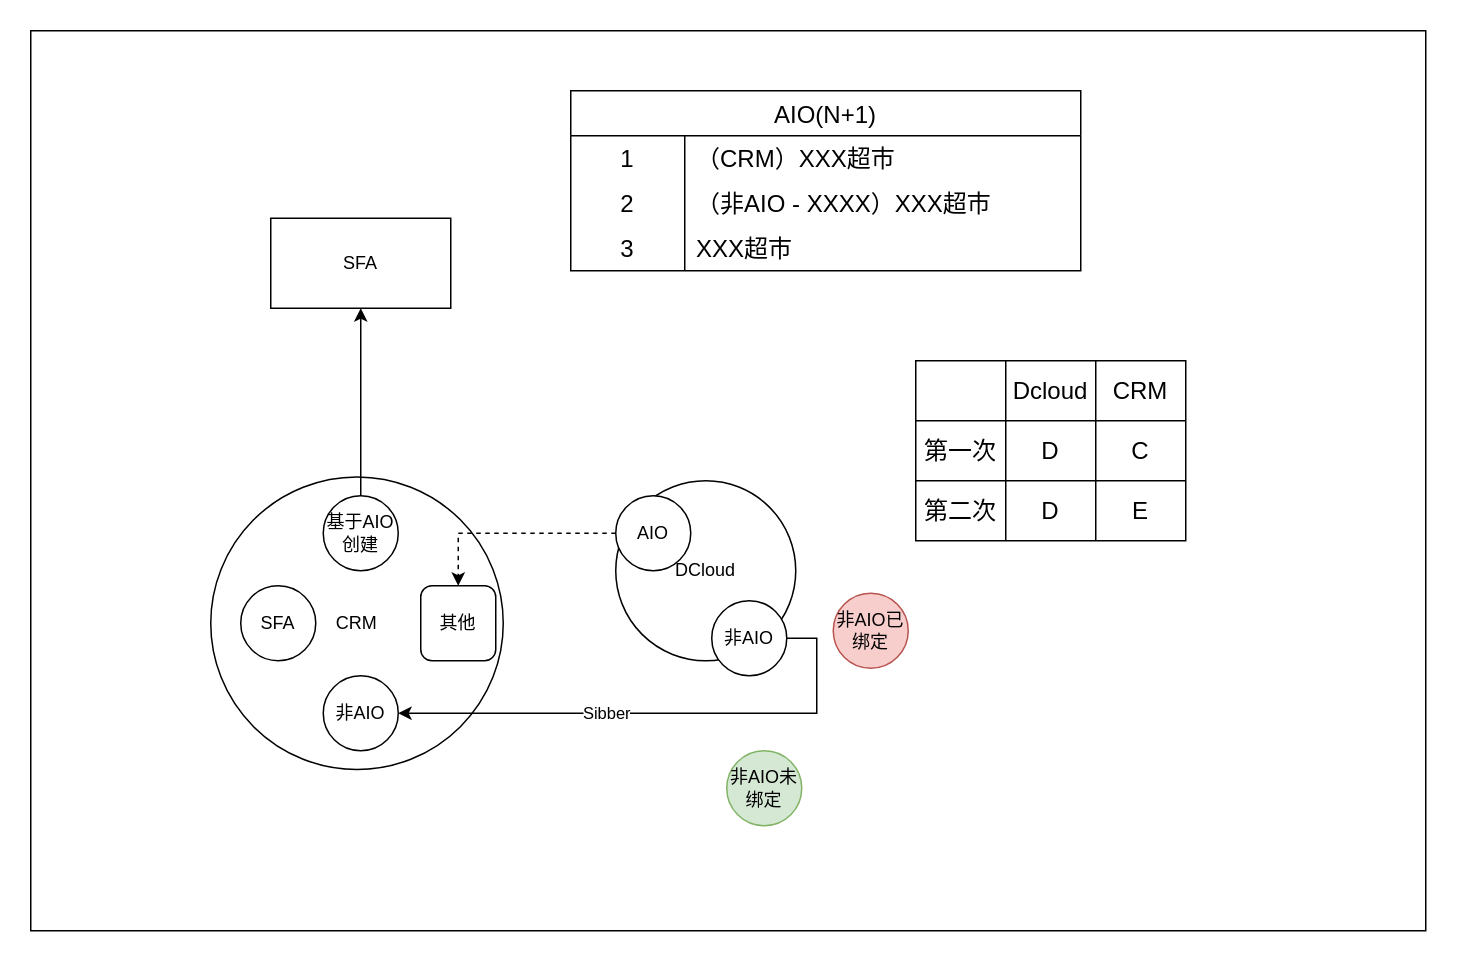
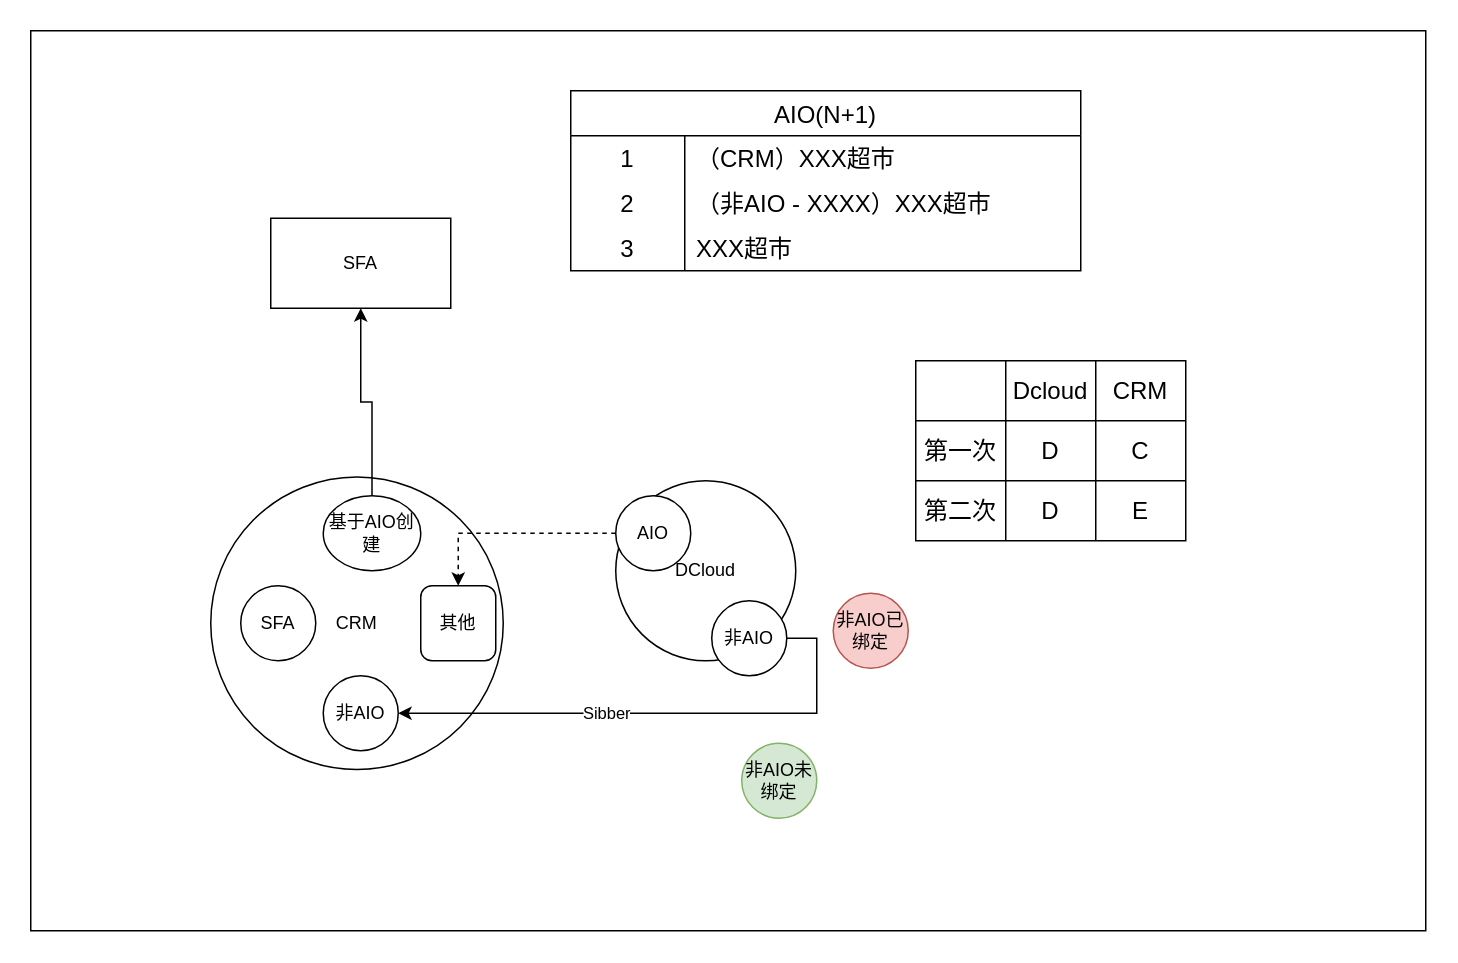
(361, 533) -> (372, 533)
(764, 788) -> (779, 781)
